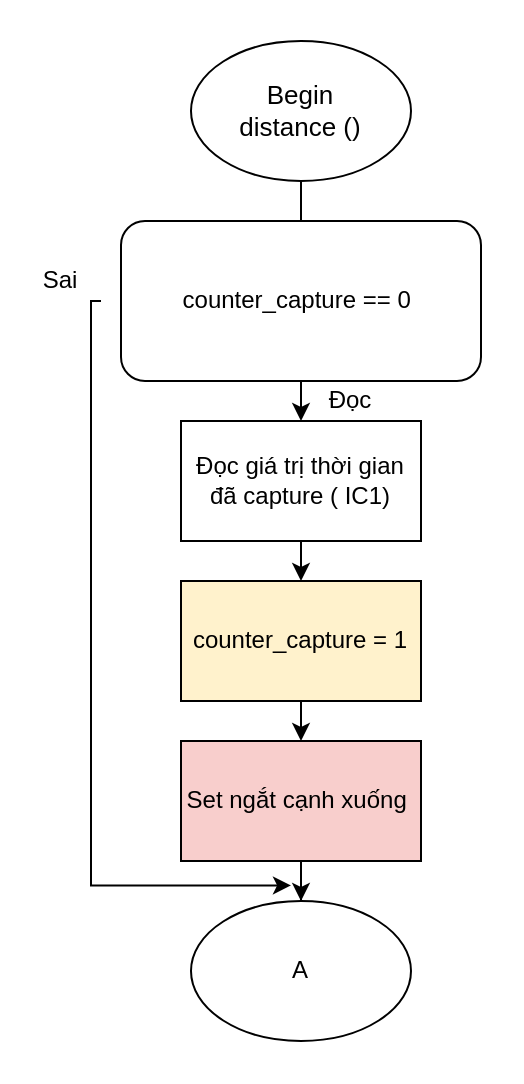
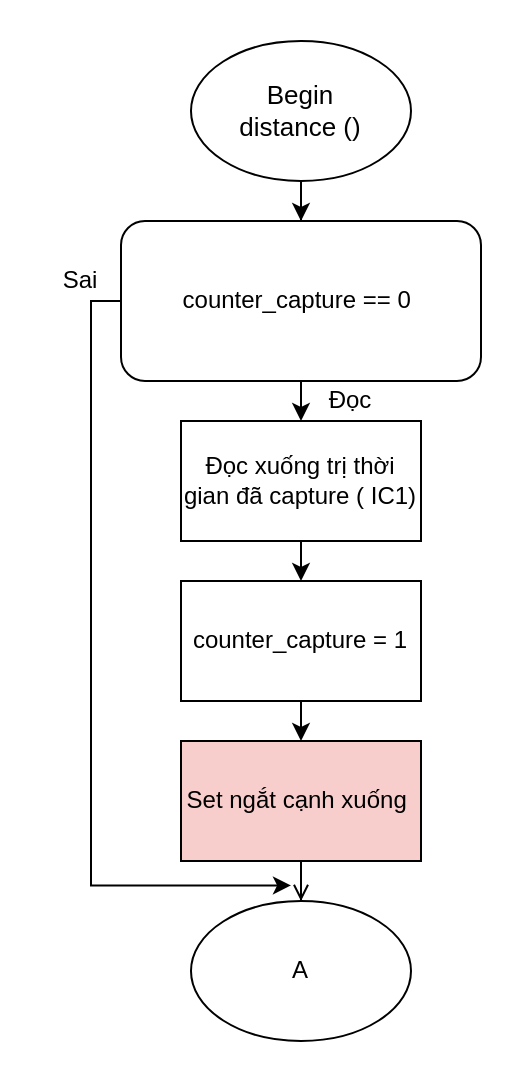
(301, 211) -> (301, 206)
(61, 281) -> (81, 281)
(301, 481) -> (301, 481)
(301, 641) -> (301, 641)
(301, 886) -> (301, 889)
